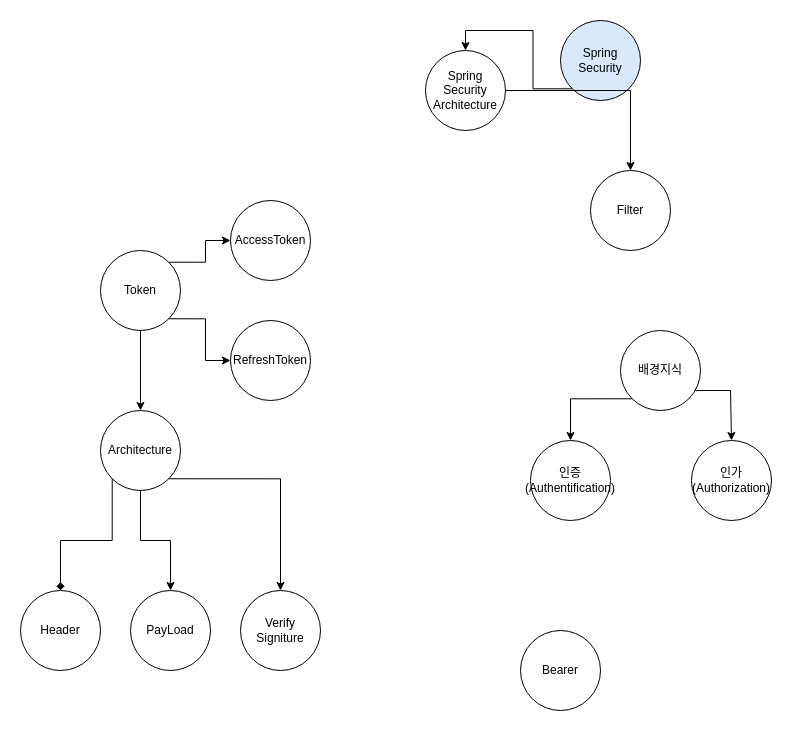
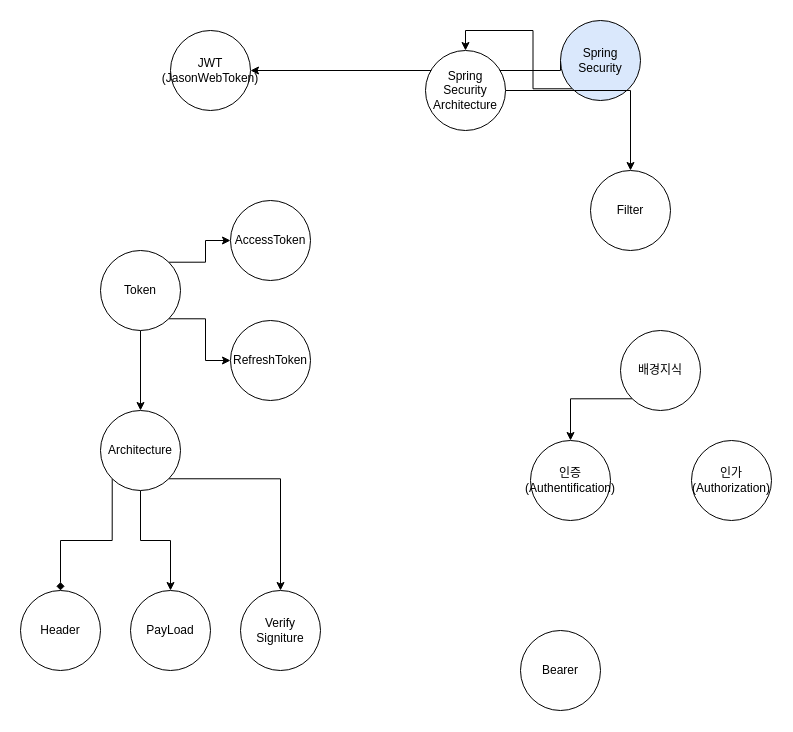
none -> (211, 71)
none -> (345, 71)
(731, 394) -> none
